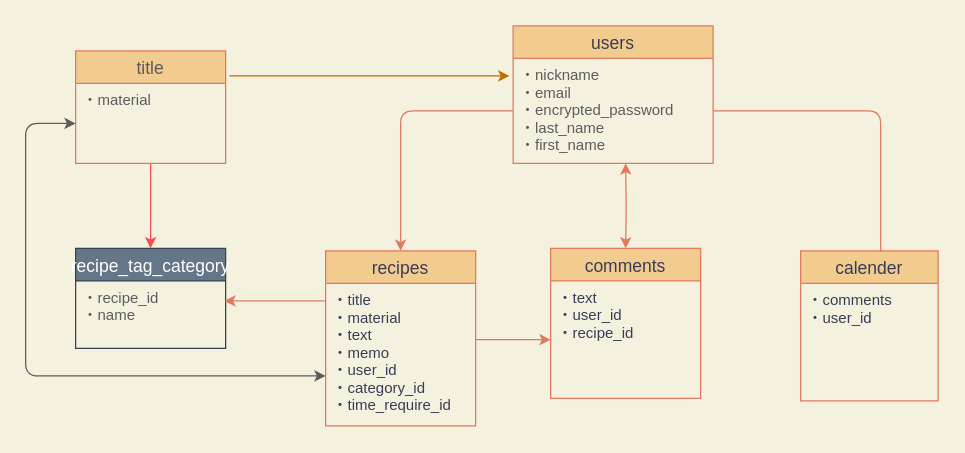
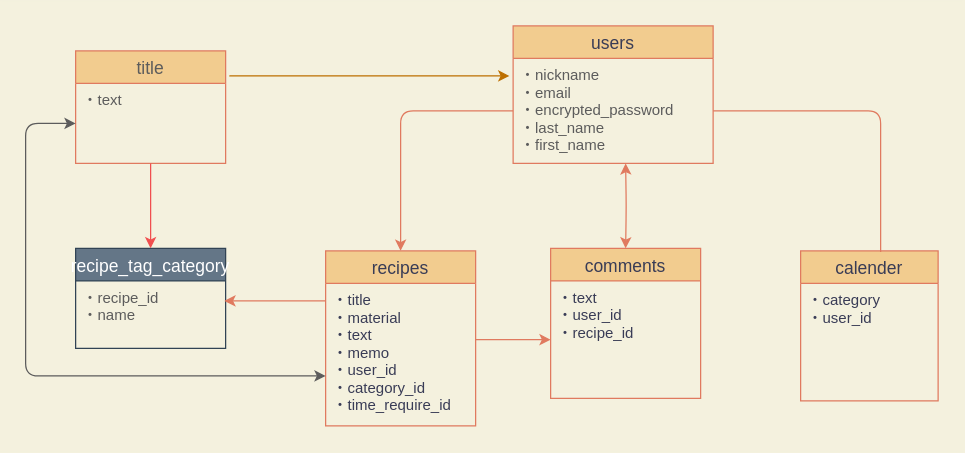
(120, 100) -> (107, 100)
(849, 300) -> (849, 300)
